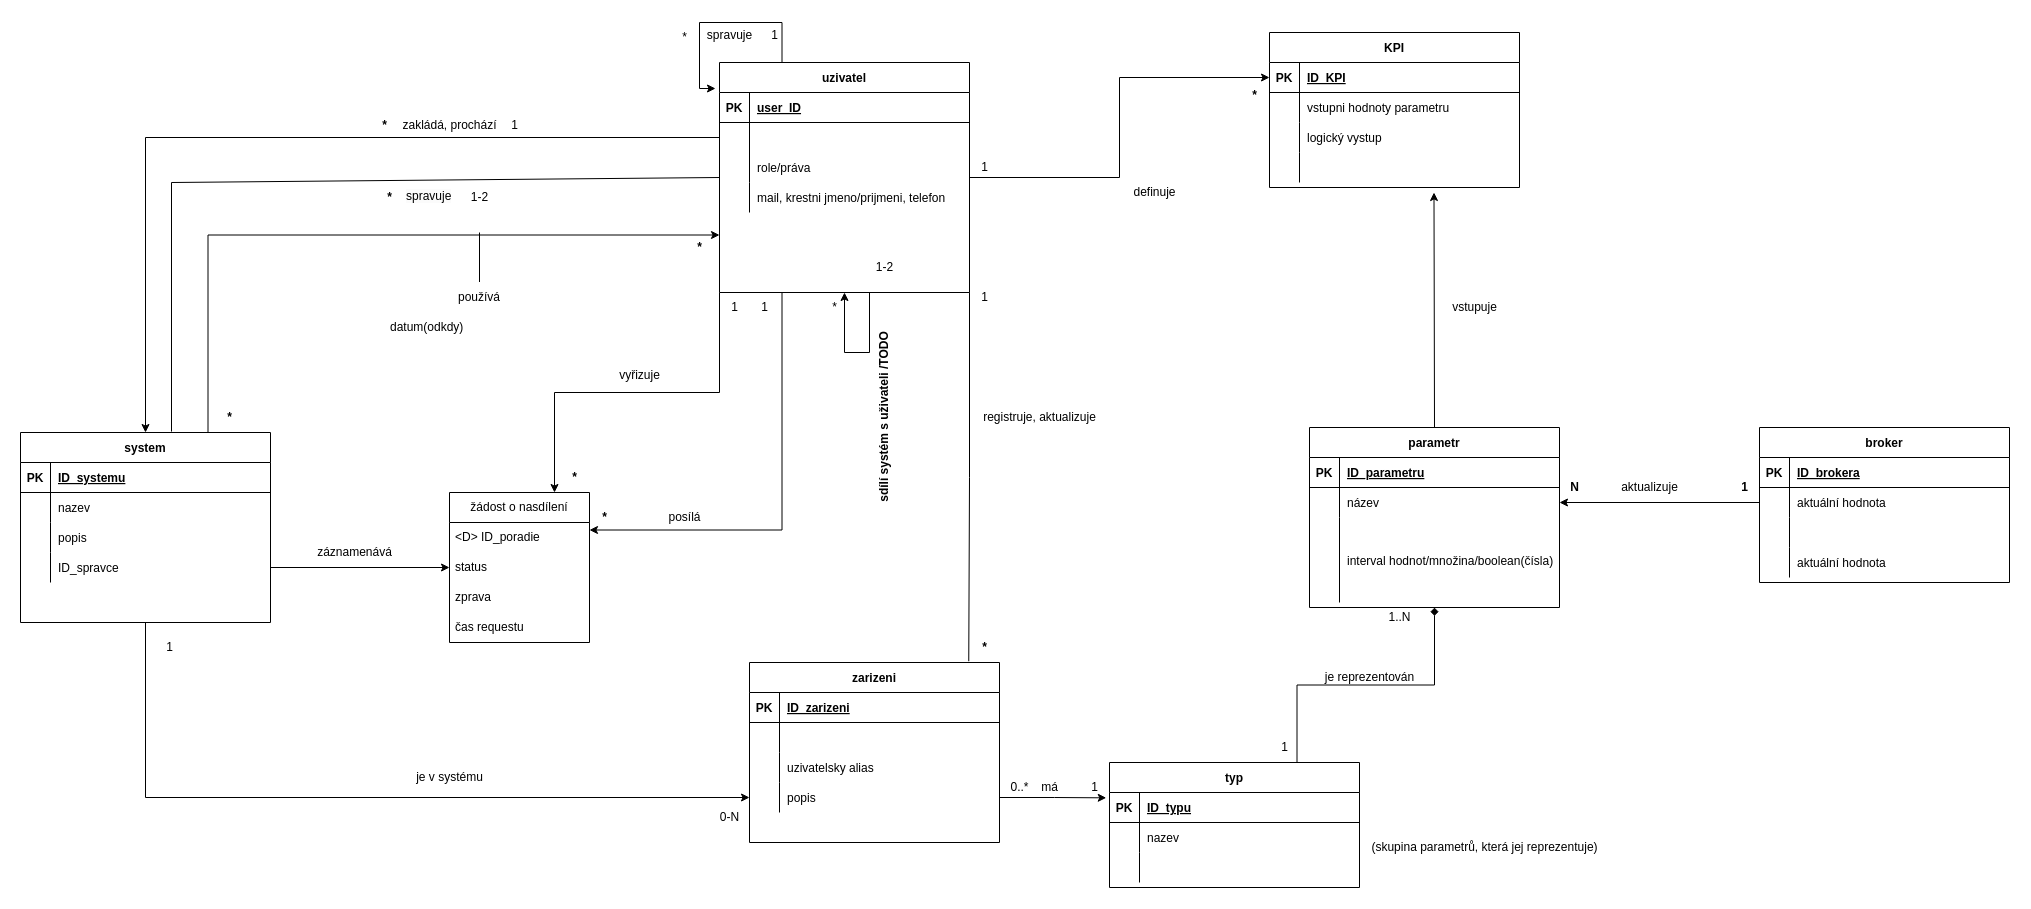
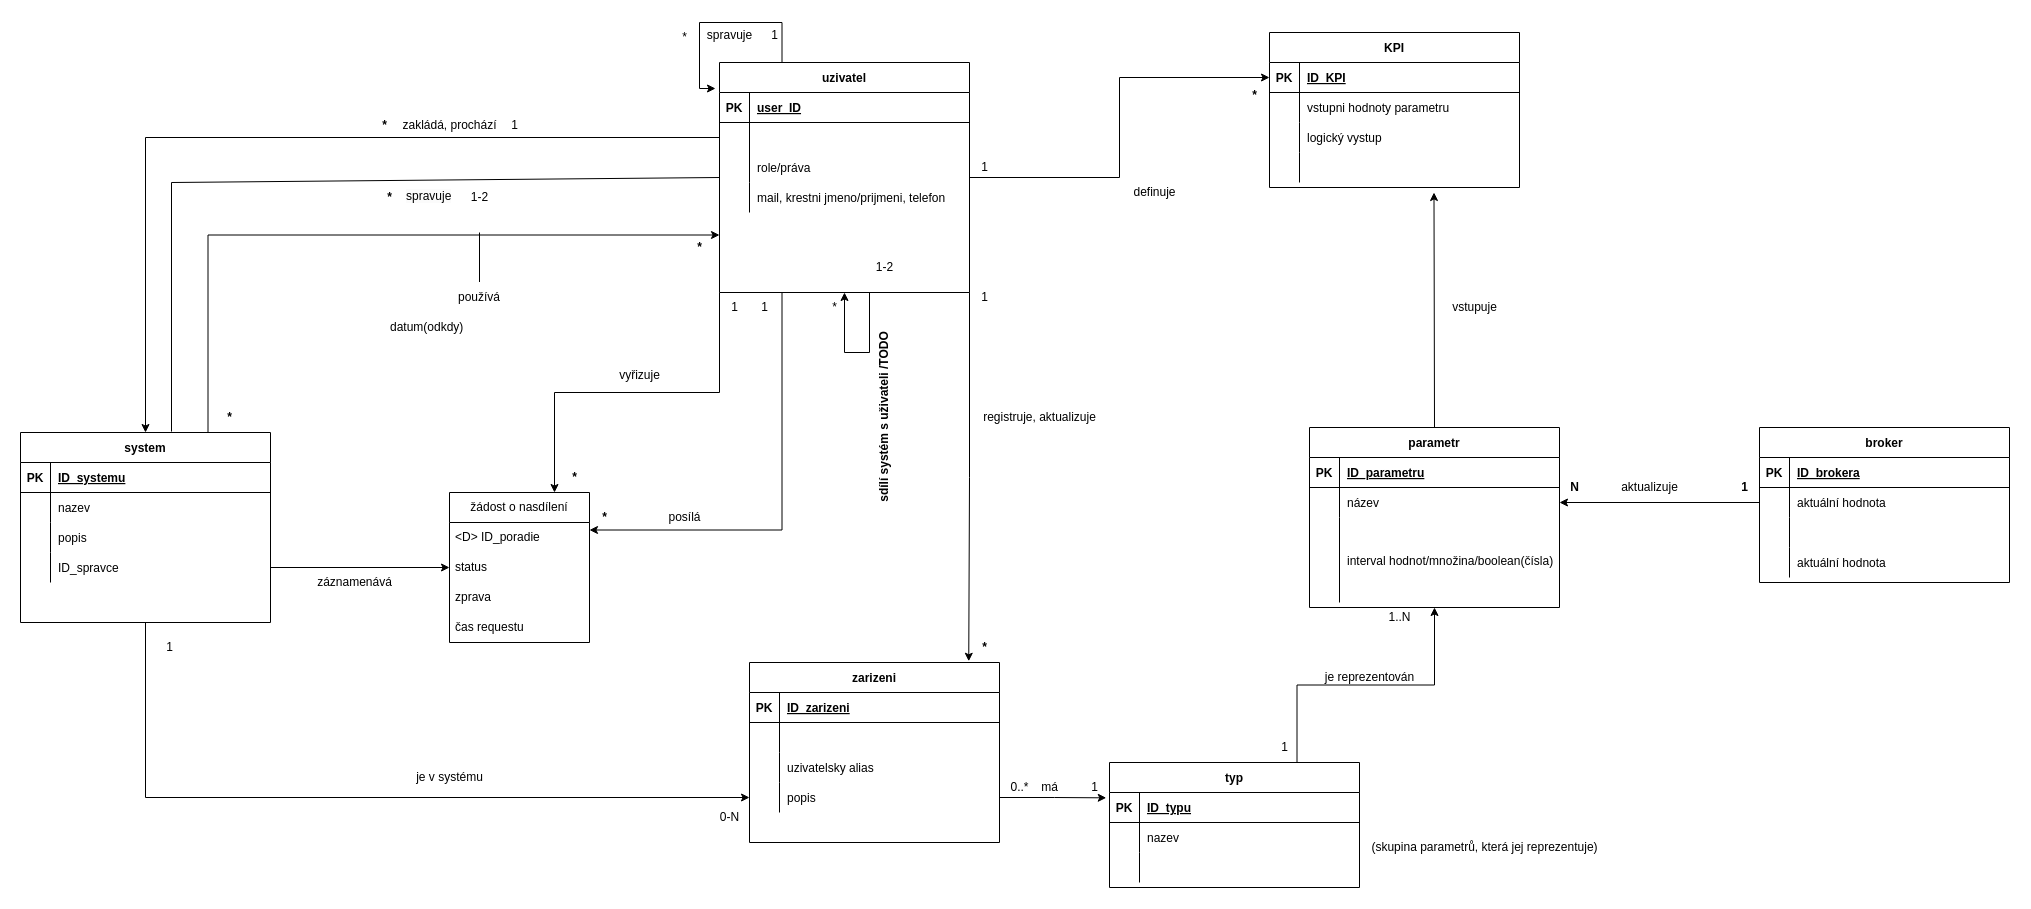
(355, 553) -> (355, 583)
(1435, 616) -> (1435, 615)
(969, 656) -> (969, 653)
